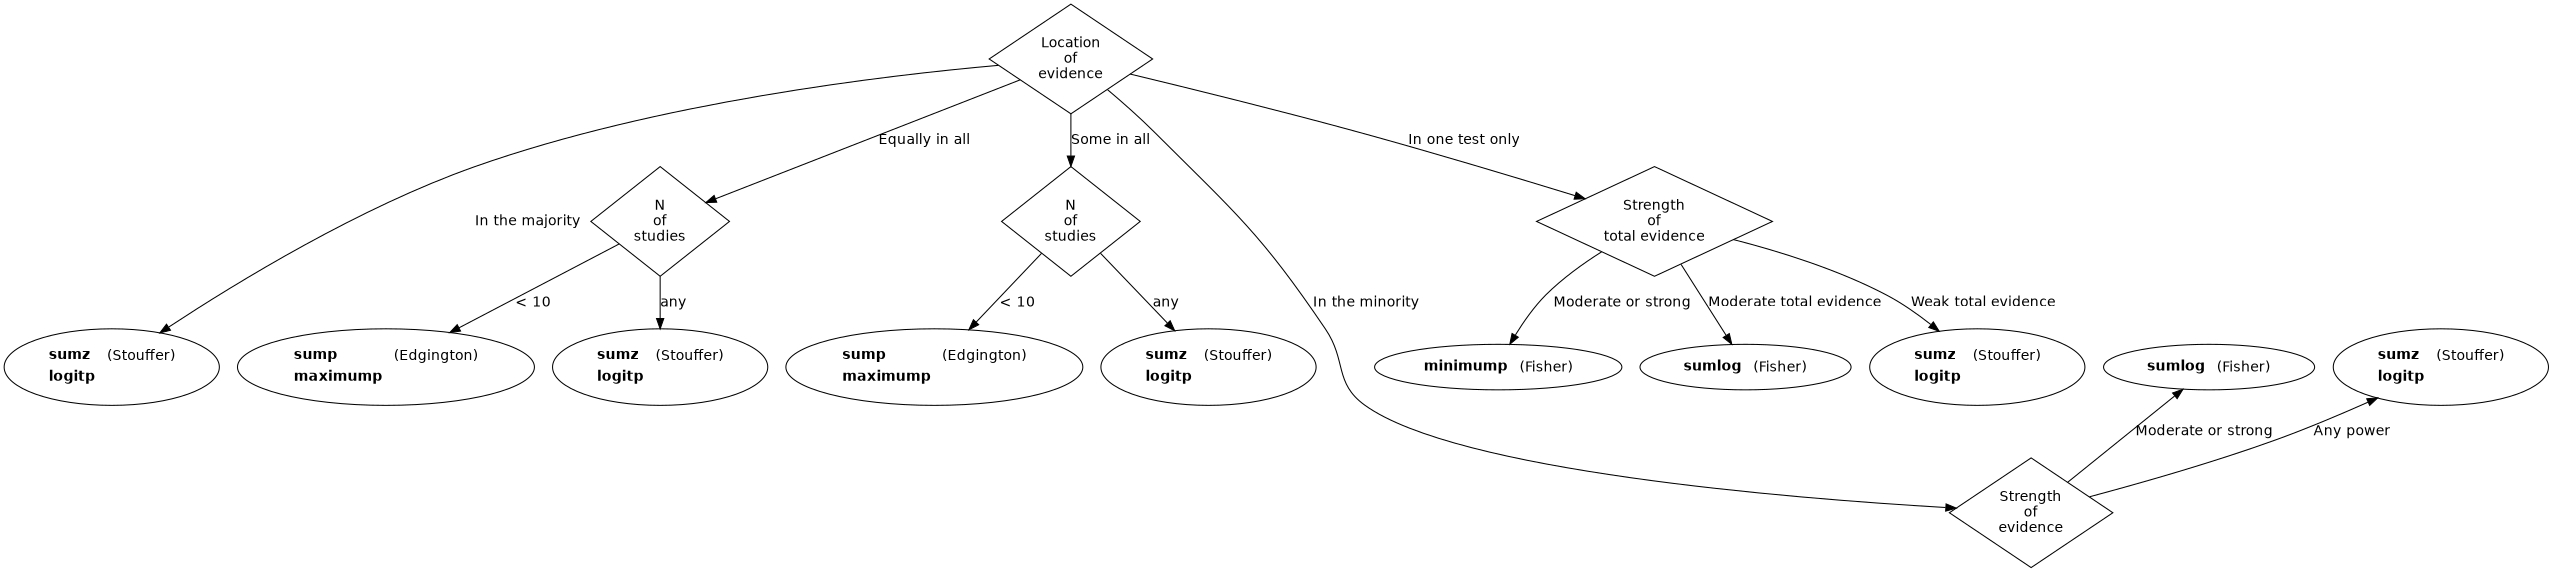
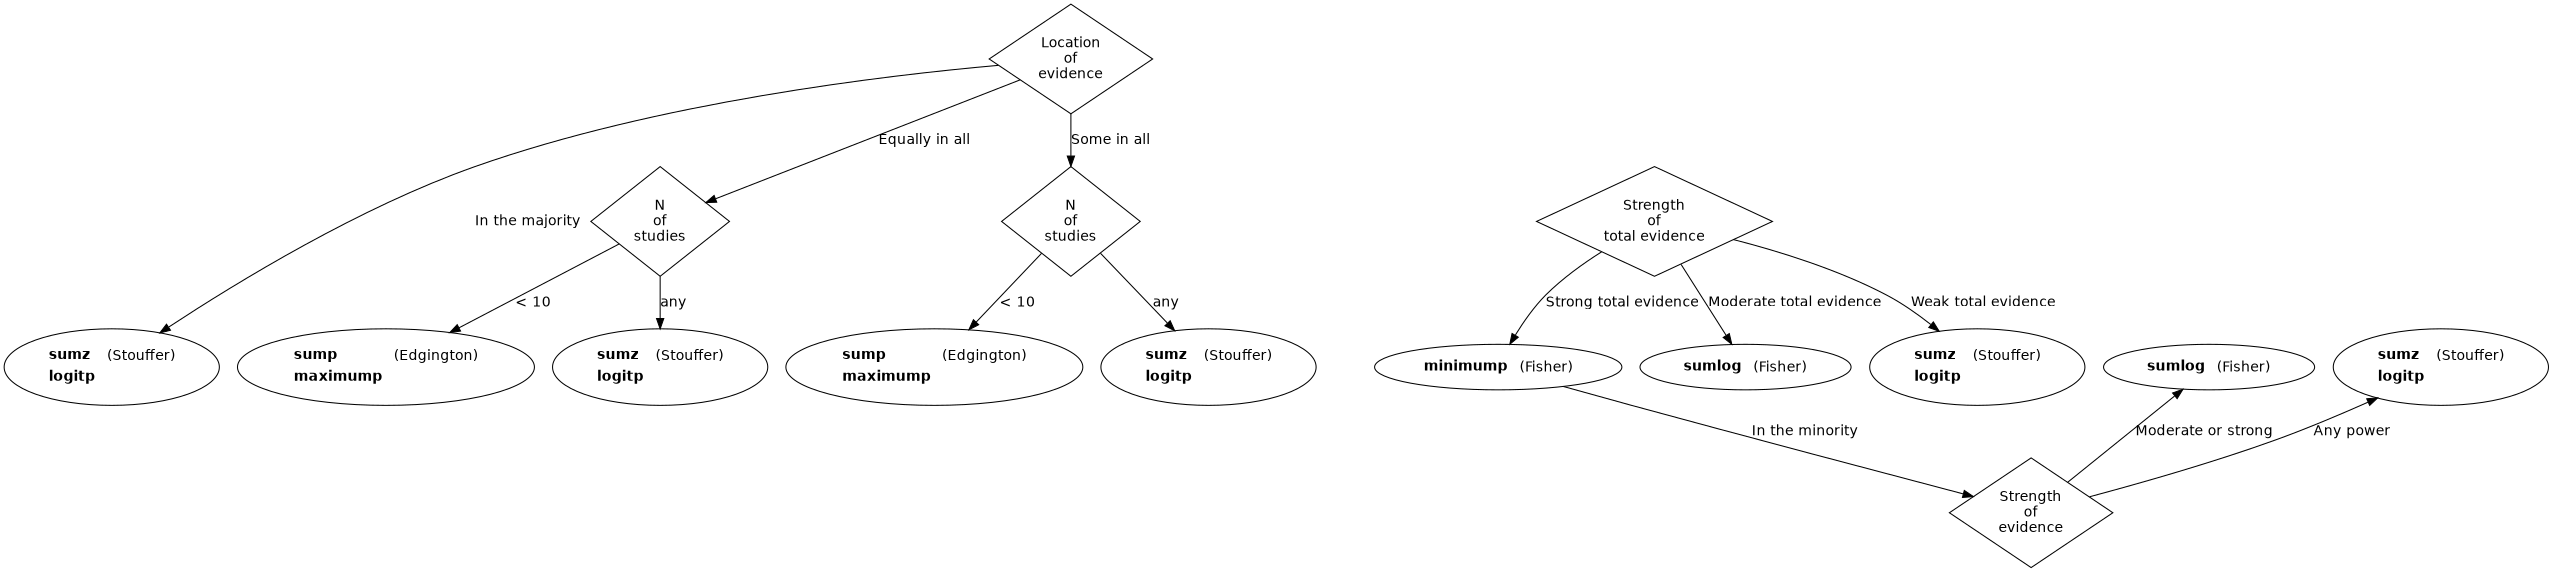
(1354, 131) -> none
(1622, 303) -> (1622, 303)
(1448, 440) -> (1763, 441)
